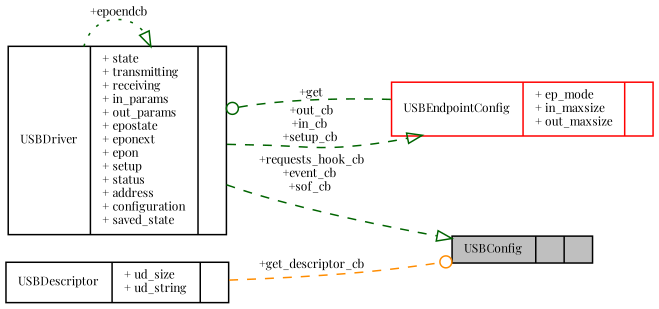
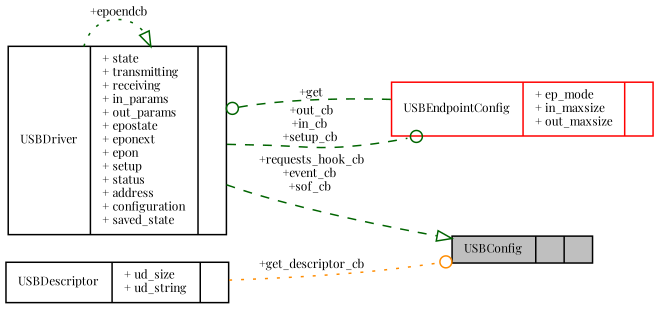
(318, 147) -> (318, 147)
(335, 274) -> (335, 274)
